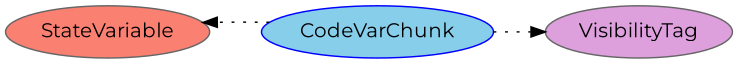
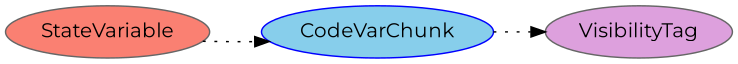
(243, 22) -> (229, 42)
